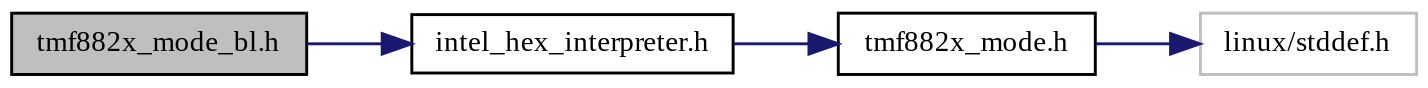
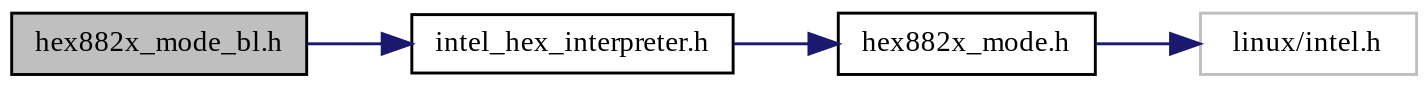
(159, 44) -> (159, 44)
(967, 44) -> (967, 44)
(1309, 44) -> (1309, 44)
